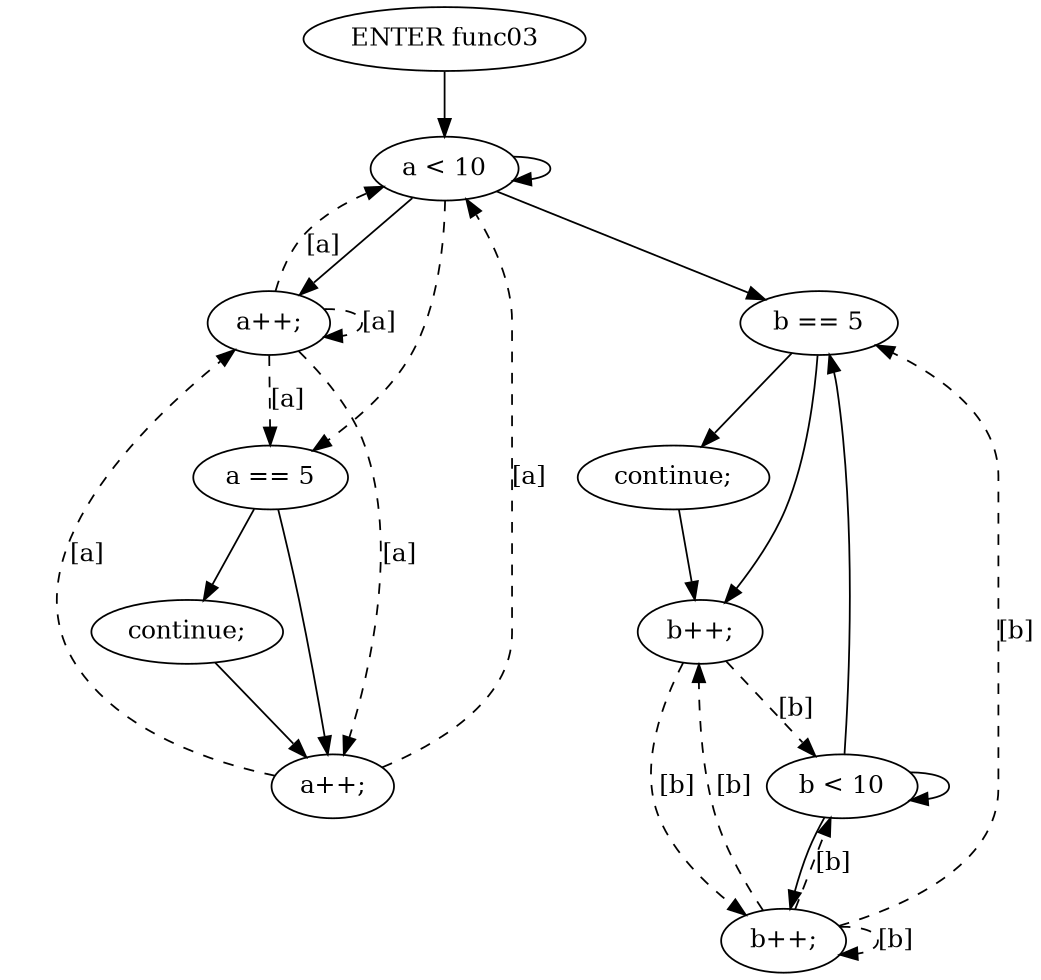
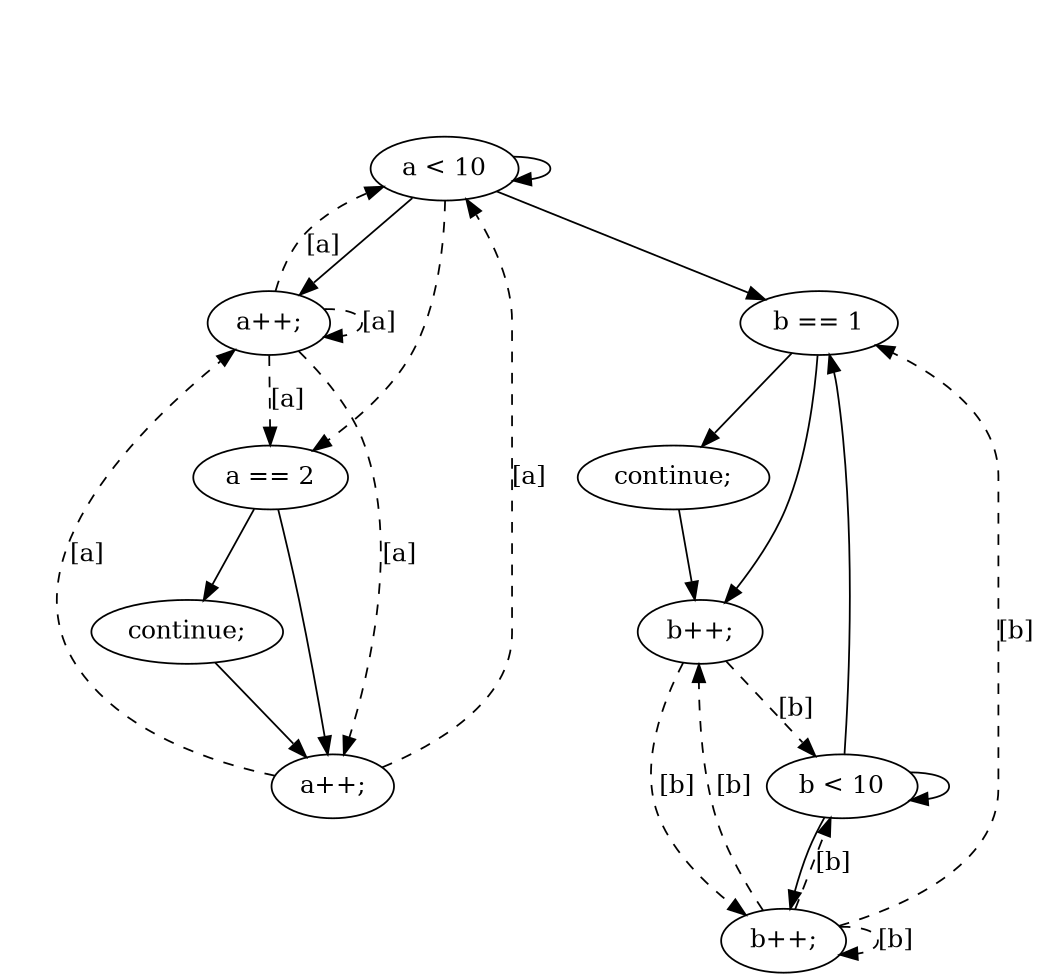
(445, 39) -> none
(819, 323) -> (819, 323)
(271, 477) -> (271, 477)
